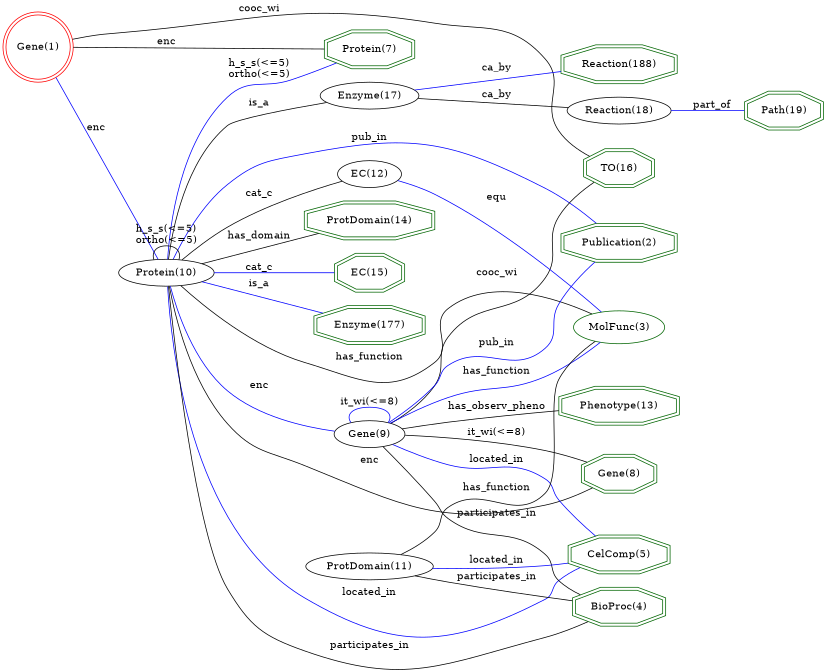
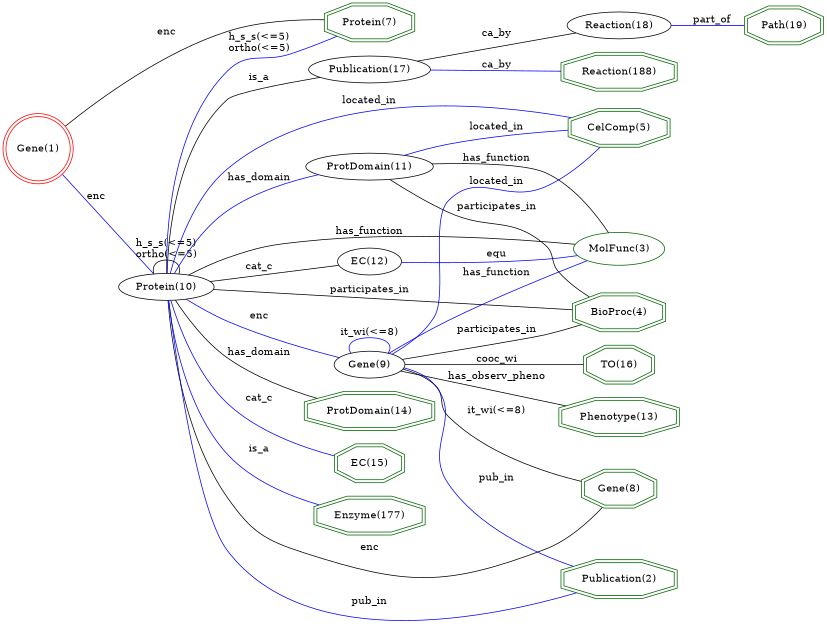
(371, 16) -> none
(370, 96) -> (370, 69)
none -> (234, 207)
